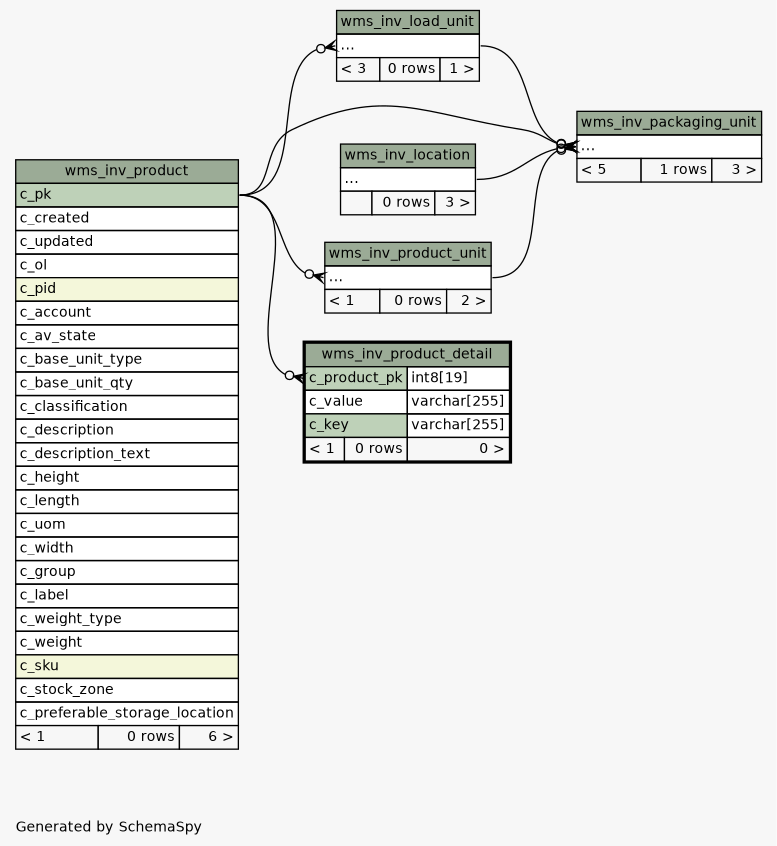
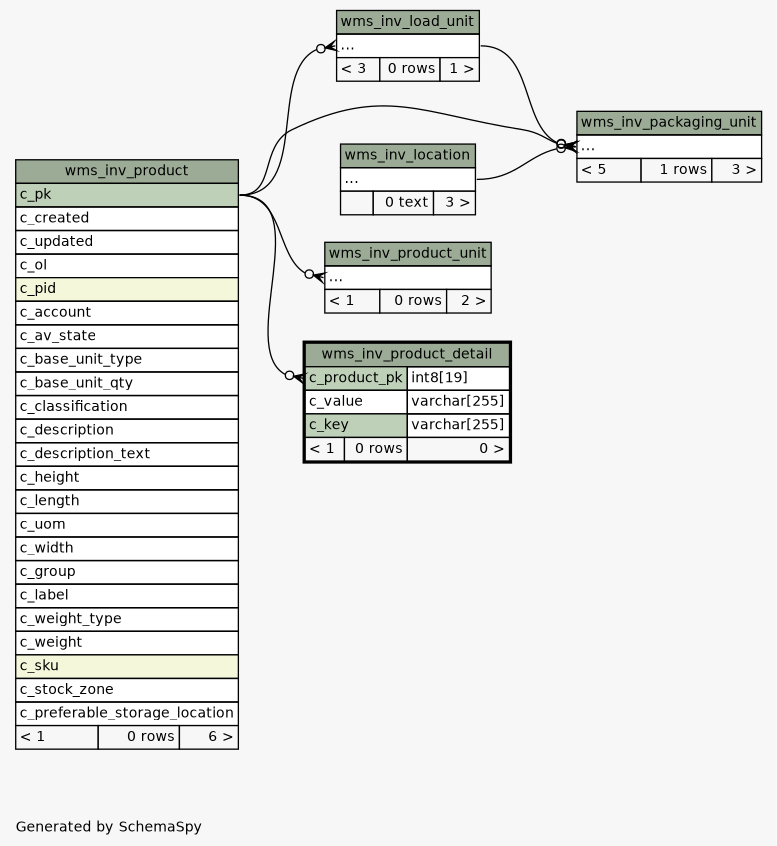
(407, 202) -> (407, 202)
(533, 222) -> none
